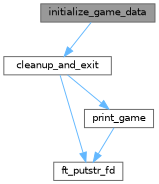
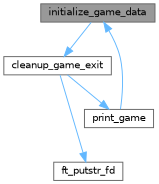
(58, 66) -> (58, 66)
(106, 141) -> (122, 69)
